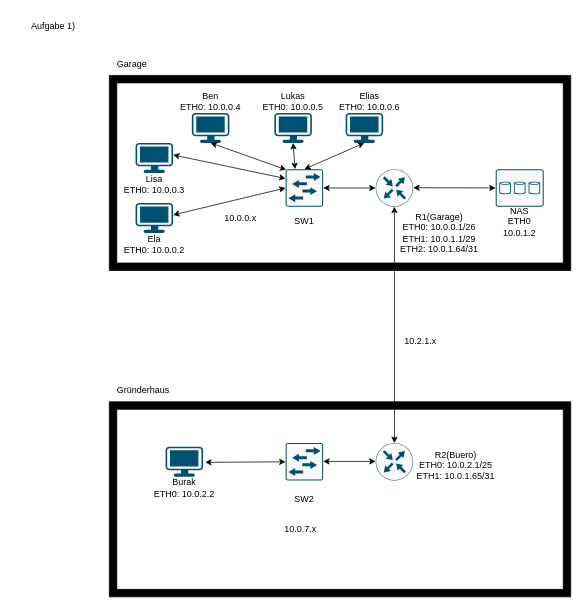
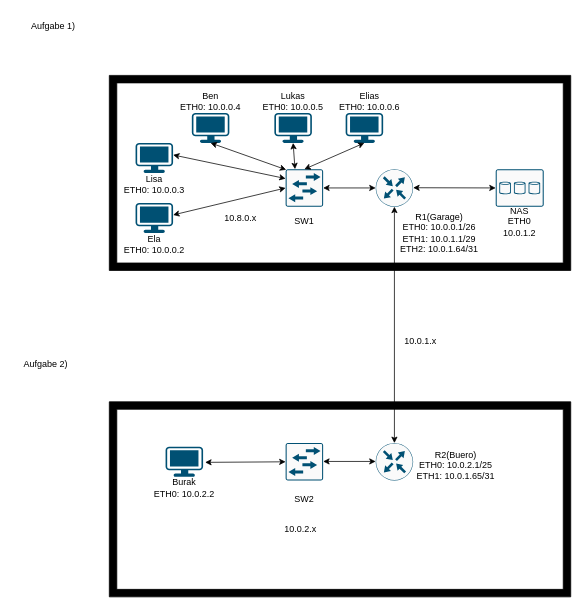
(132, 64) -> none
(240, 218) -> (240, 218)
(420, 342) -> (420, 342)
none -> (45, 364)
(143, 390) -> none
(300, 529) -> (300, 529)
